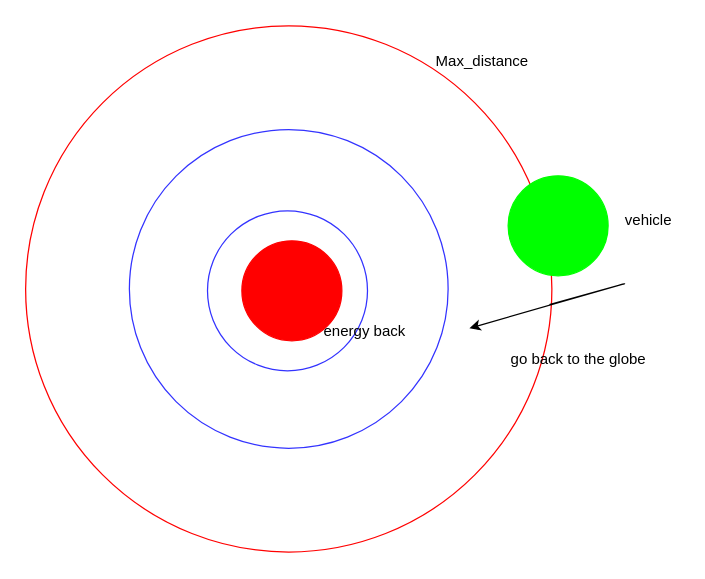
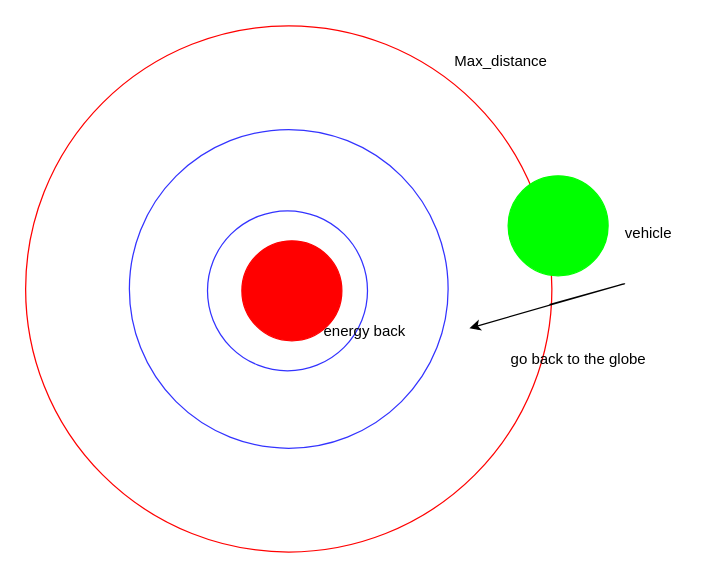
(482, 62) -> (501, 62)
(648, 221) -> (648, 233)
